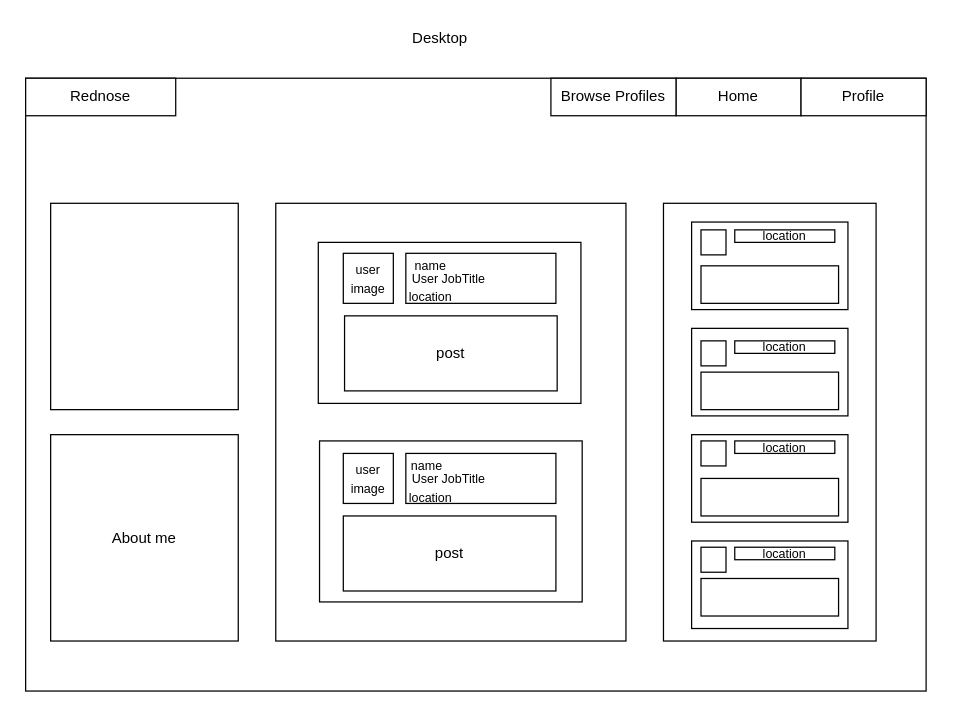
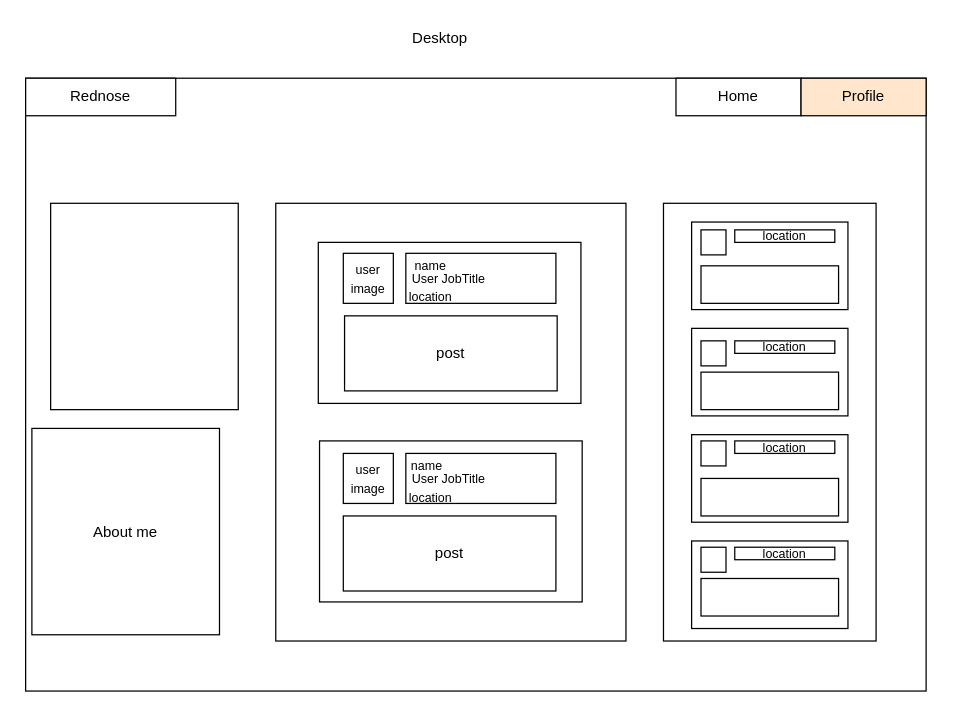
(613, 97) -> none
(863, 97) -> (863, 97)
(144, 538) -> (126, 531)
